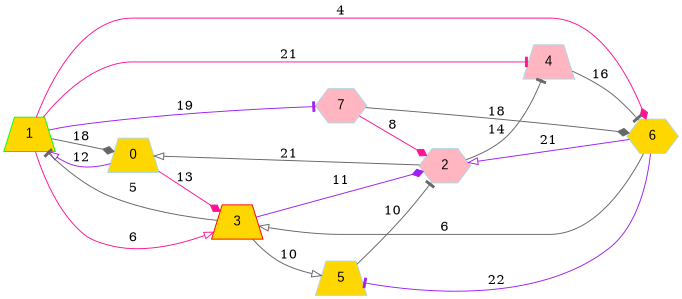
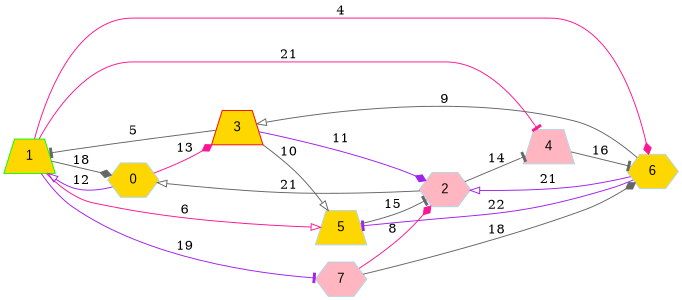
(133, 155) -> (133, 180)
(393, 211) -> (393, 204)
(445, 227) -> (445, 100)
(96, 241) -> (174, 216)
